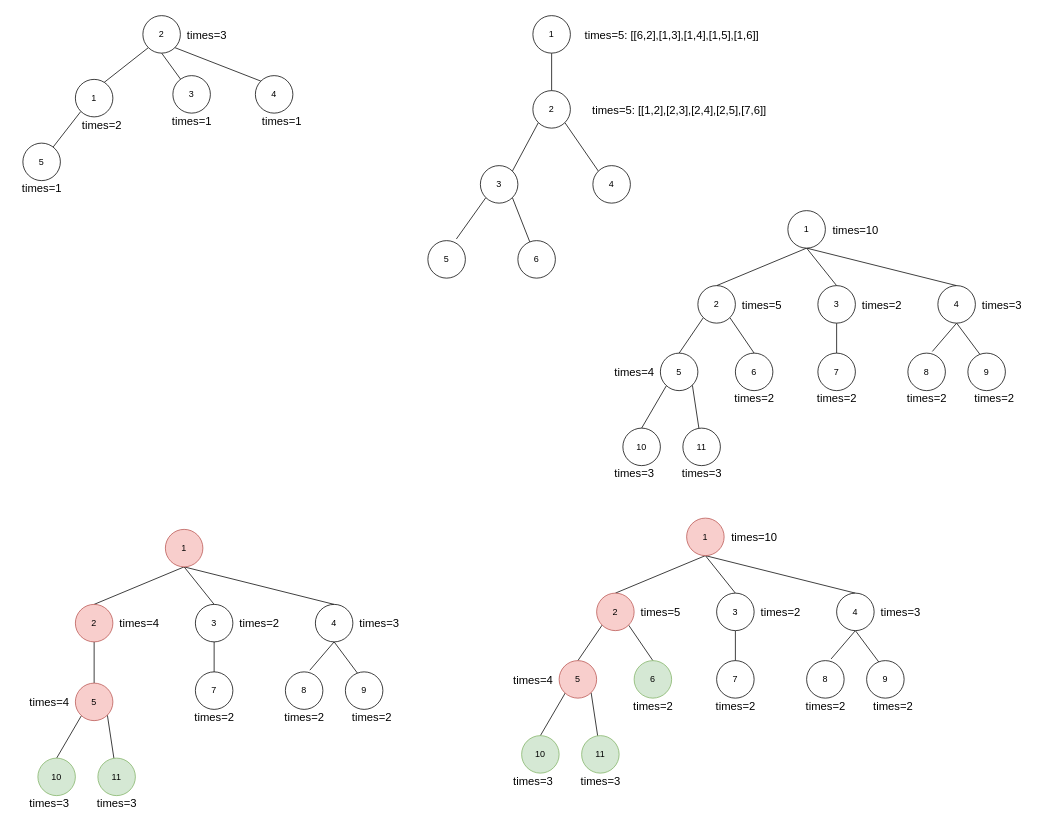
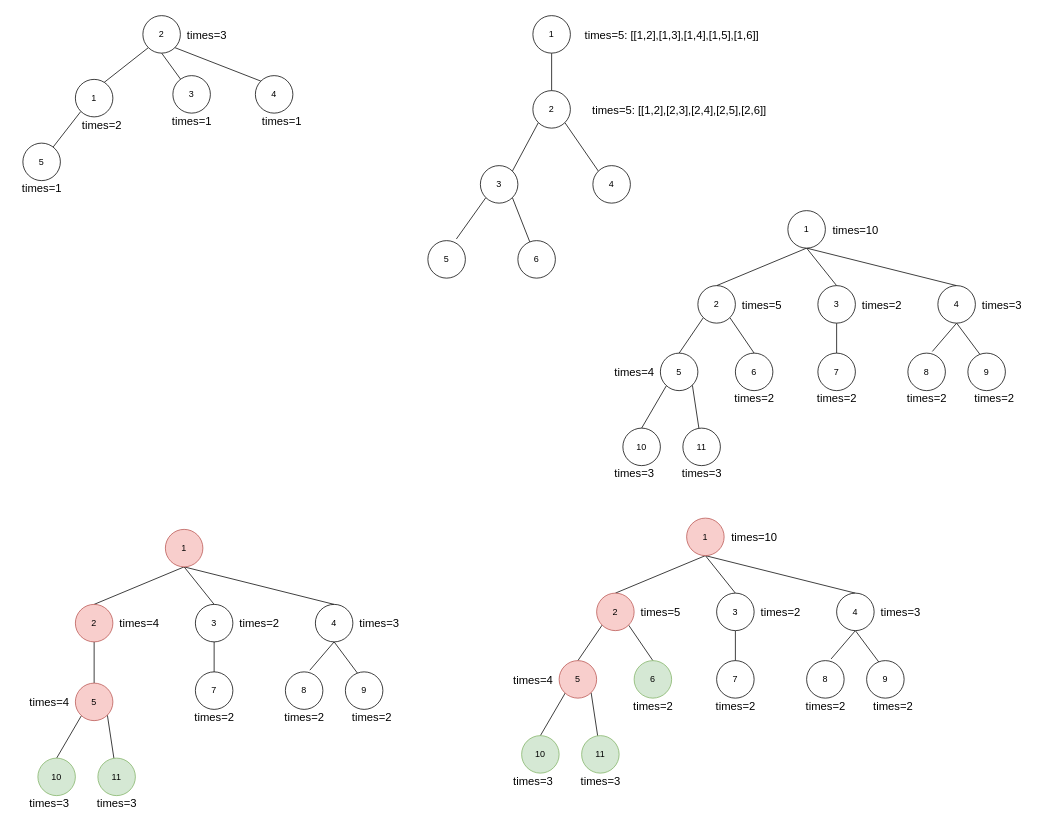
(672, 34) -> (672, 34)
(680, 109) -> (680, 109)
